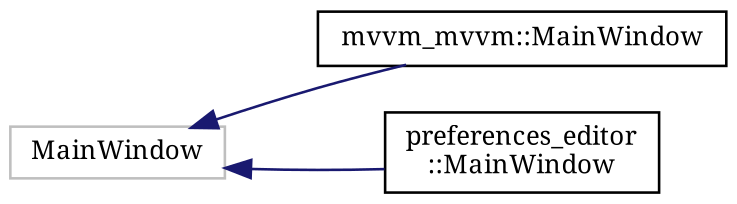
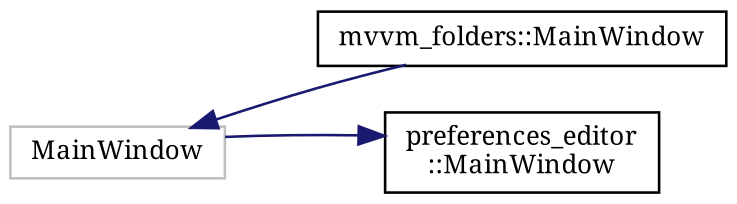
(522, 39) -> (522, 39)
(318, 170) -> (292, 135)
